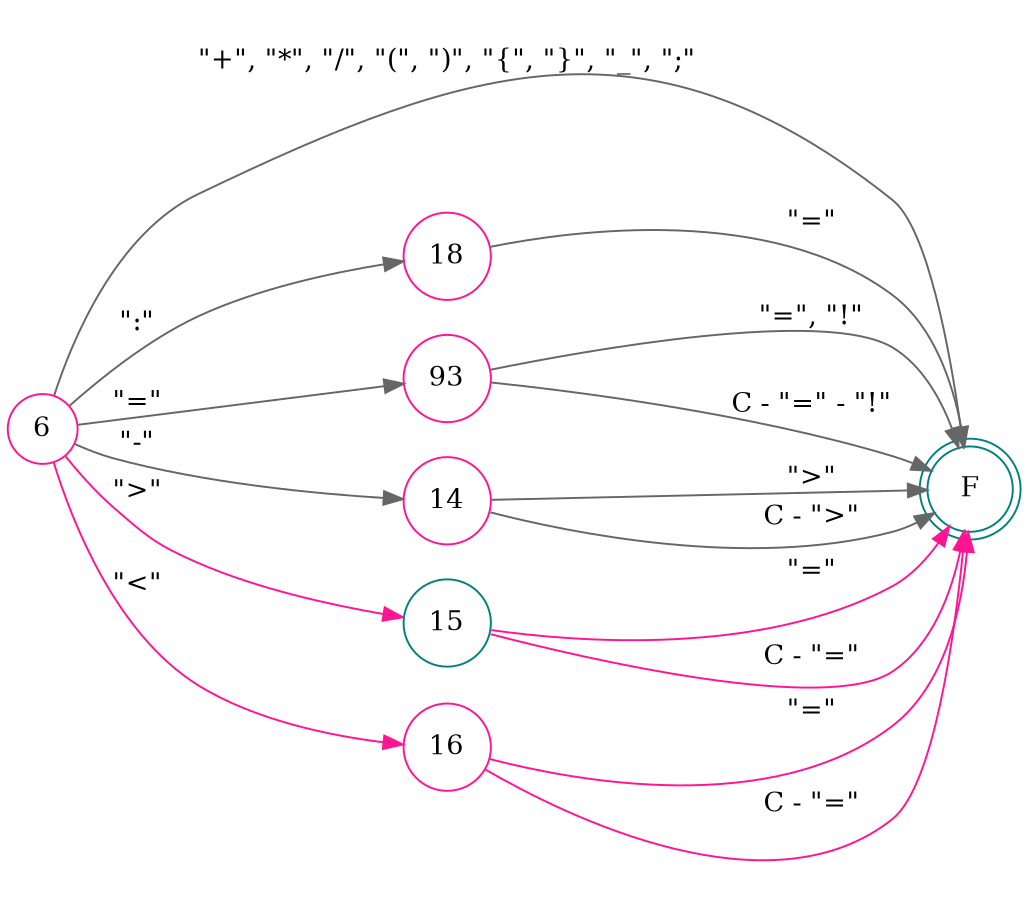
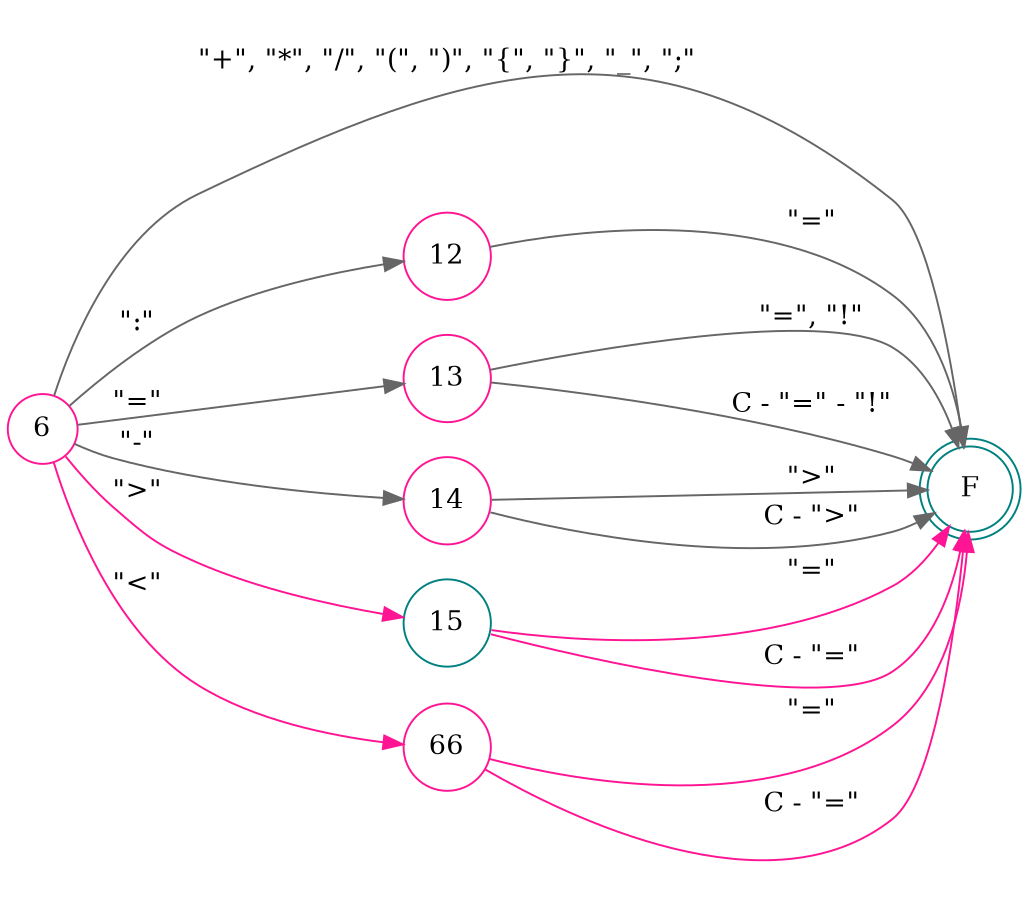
(447, 256) -> (447, 256)
(447, 379) -> (447, 379)
(447, 747) -> (447, 747)
